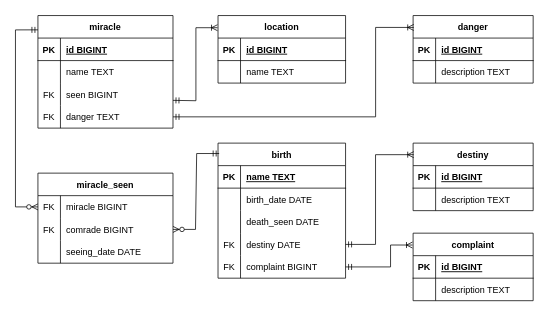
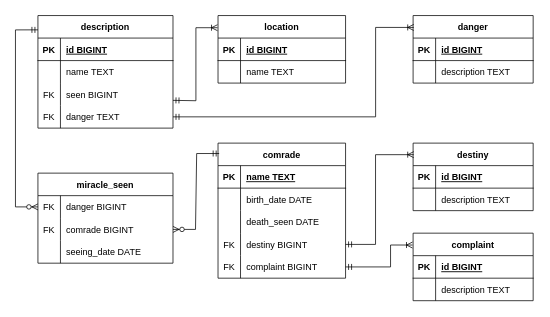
(105, 27) -> (105, 27)
(281, 155) -> (281, 155)
(98, 207) -> (98, 207)
(274, 245) -> (279, 245)
